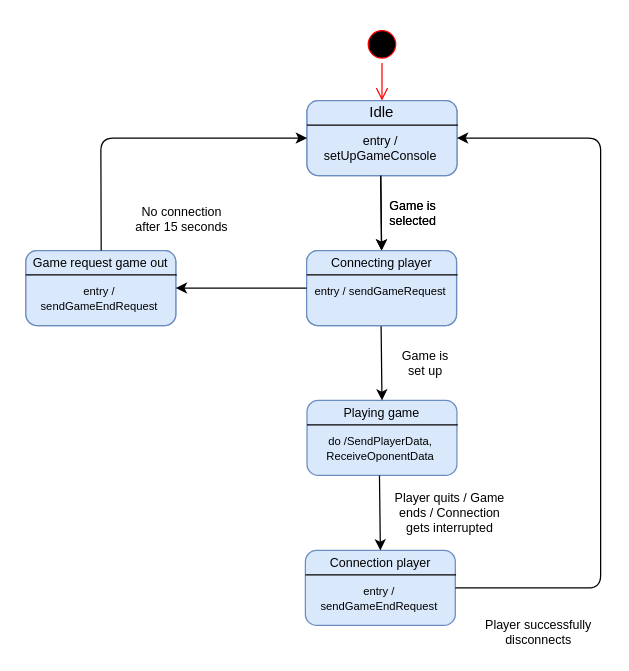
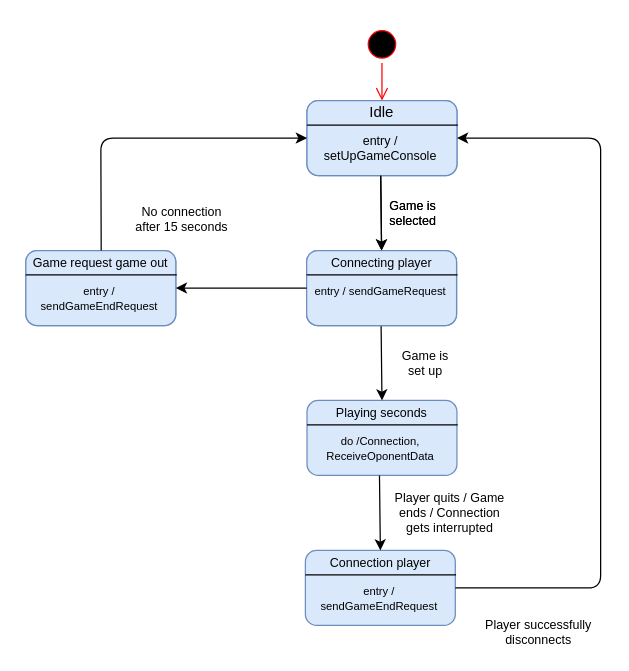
(382, 413) -> (382, 413)
(381, 449) -> (381, 449)
